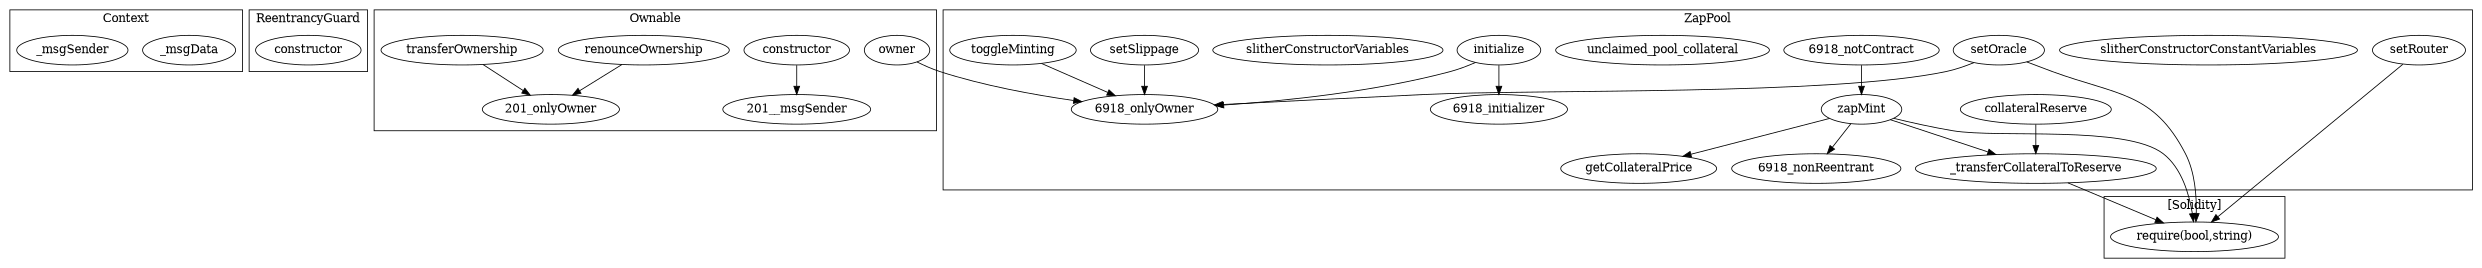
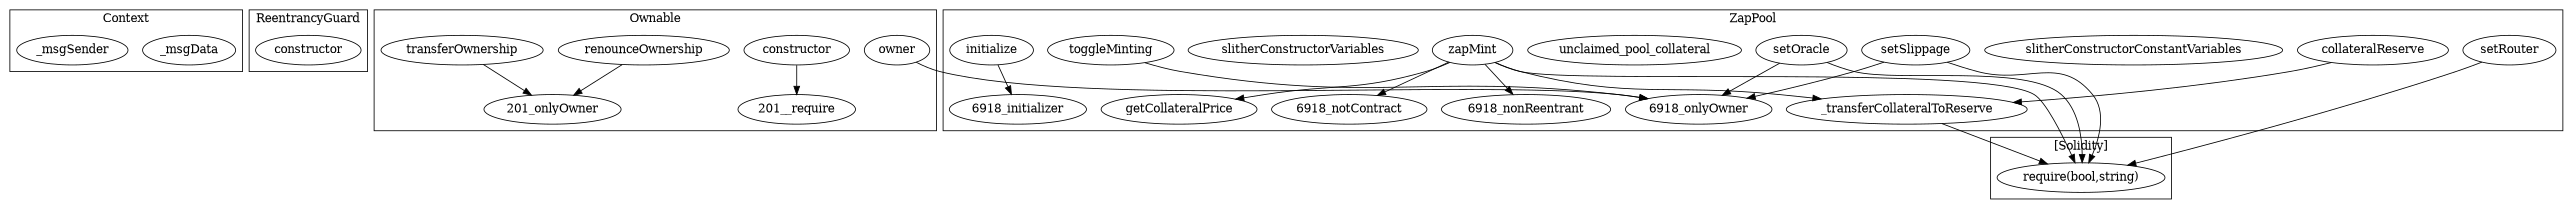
none -> (2054, 73)
(1862, 76) -> (1407, 81)
(1351, 91) -> none
(797, 109) -> (797, 109)
